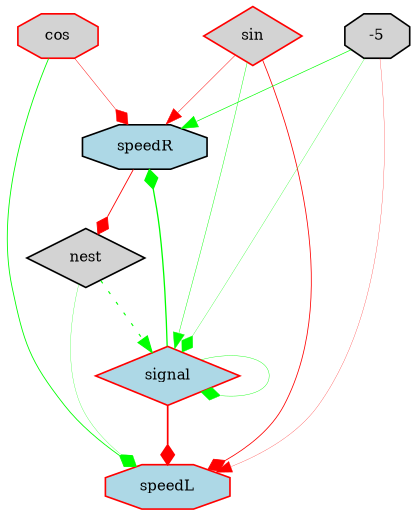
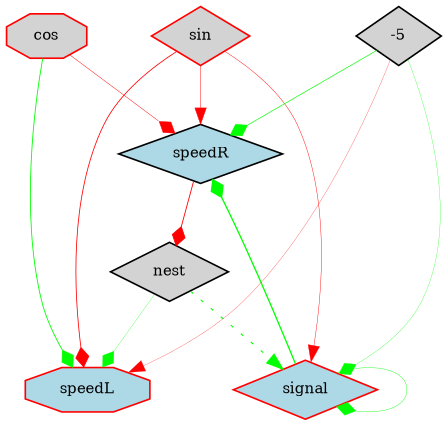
(377, 36) -> (399, 36)
(285, 80) -> (312, 88)
(145, 147) -> (201, 154)
(214, 198) -> (315, 182)
(168, 425) -> none
